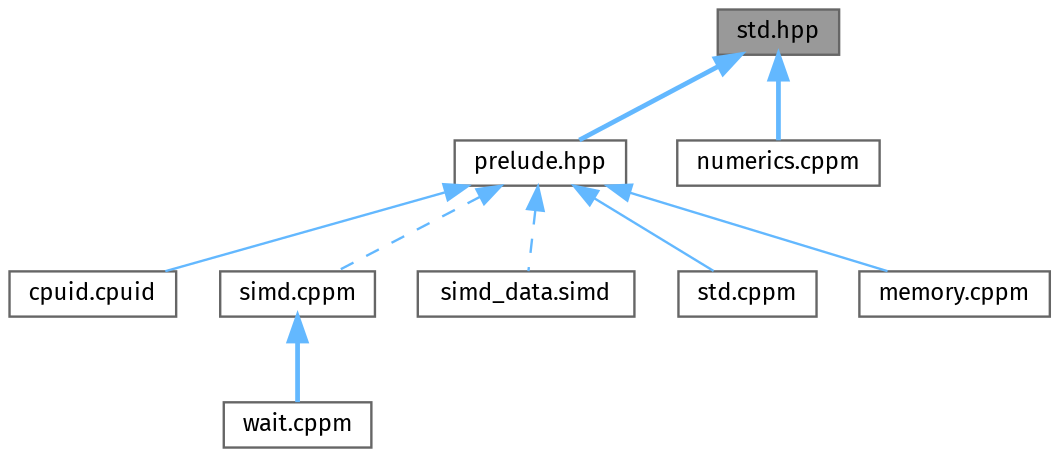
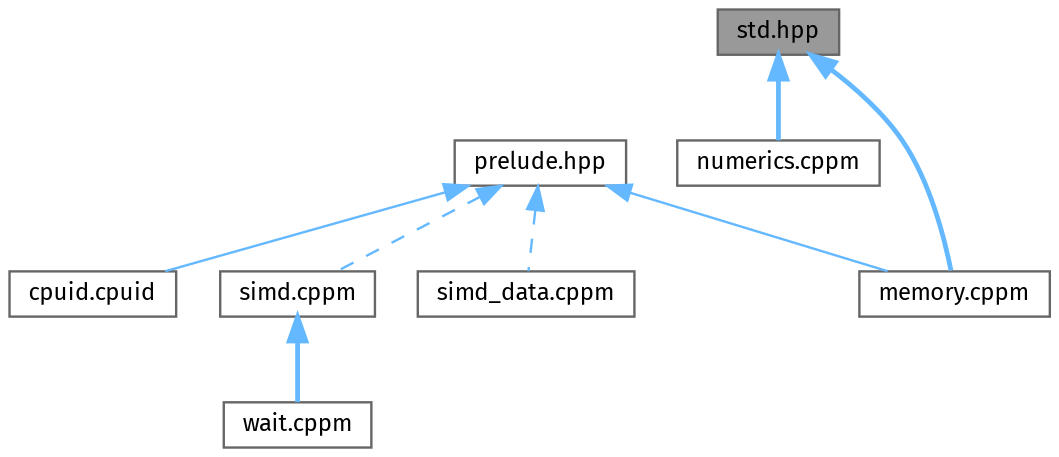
(649, 103) -> (912, 157)
(526, 294) -> (526, 294)
(747, 294) -> none
